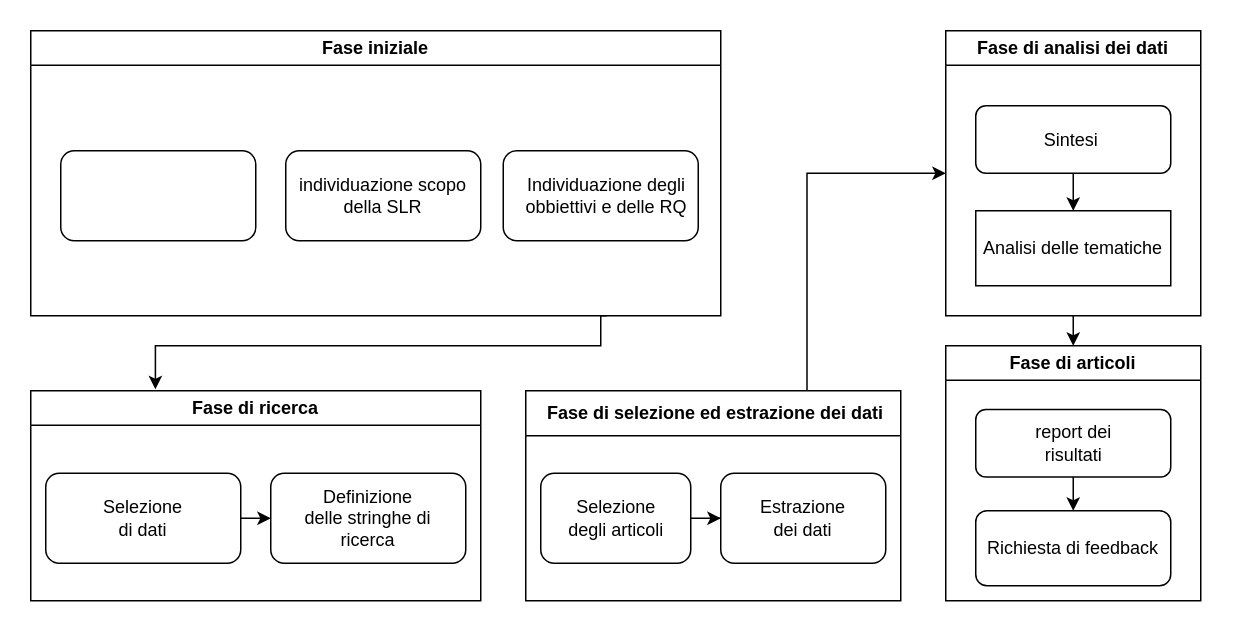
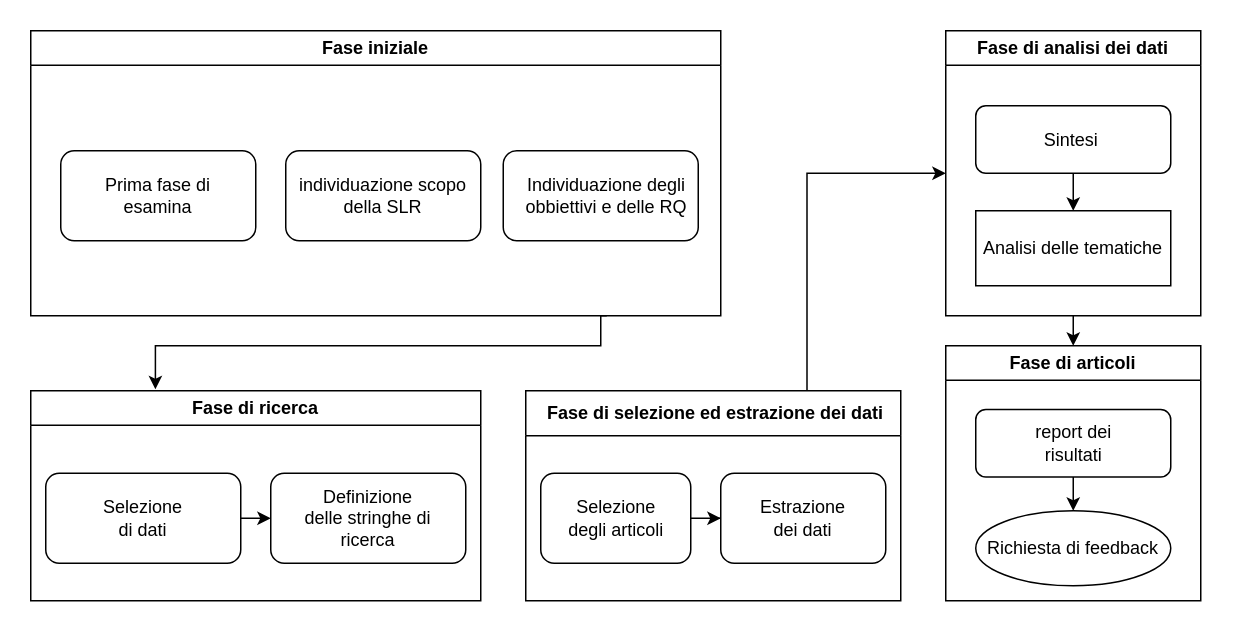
none -> (158, 196)
(1073, 548) -> (1073, 548)
